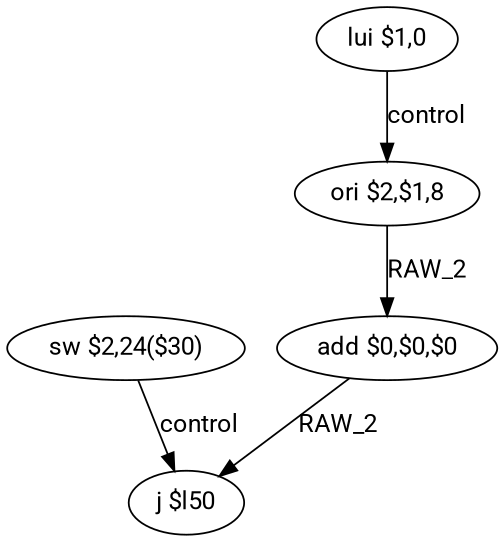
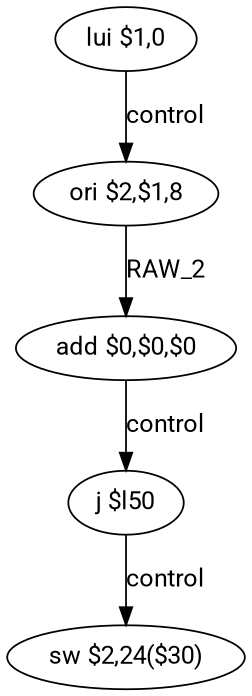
(153, 417) -> (126, 571)
(338, 425) -> (166, 425)
